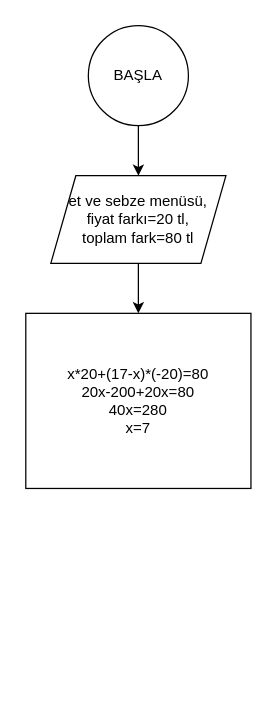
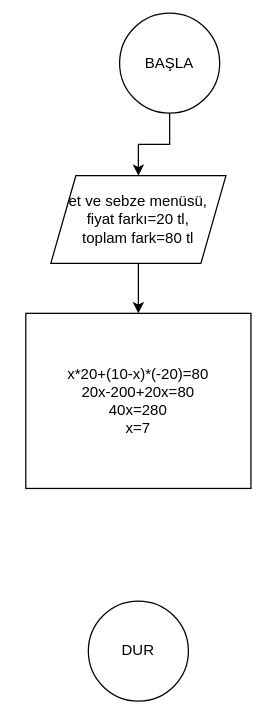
(138, 76) -> (169, 63)
(138, 401) -> (138, 401)
none -> (138, 651)
